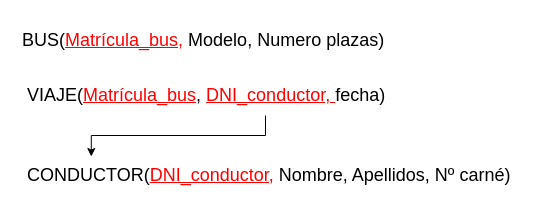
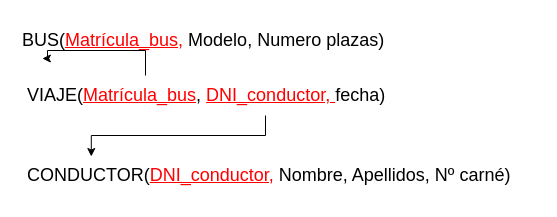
none -> (105, 51)
